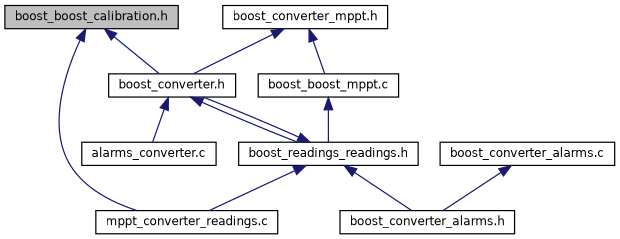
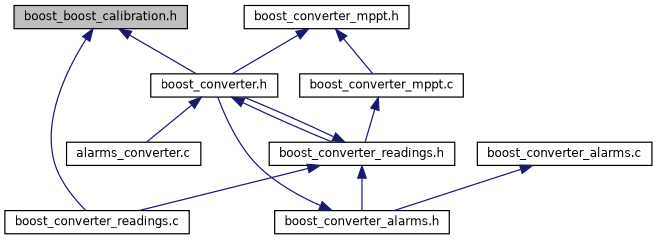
(328, 85) -> (382, 85)
(328, 154) -> (362, 154)
none -> (256, 164)
(187, 222) -> (97, 222)
